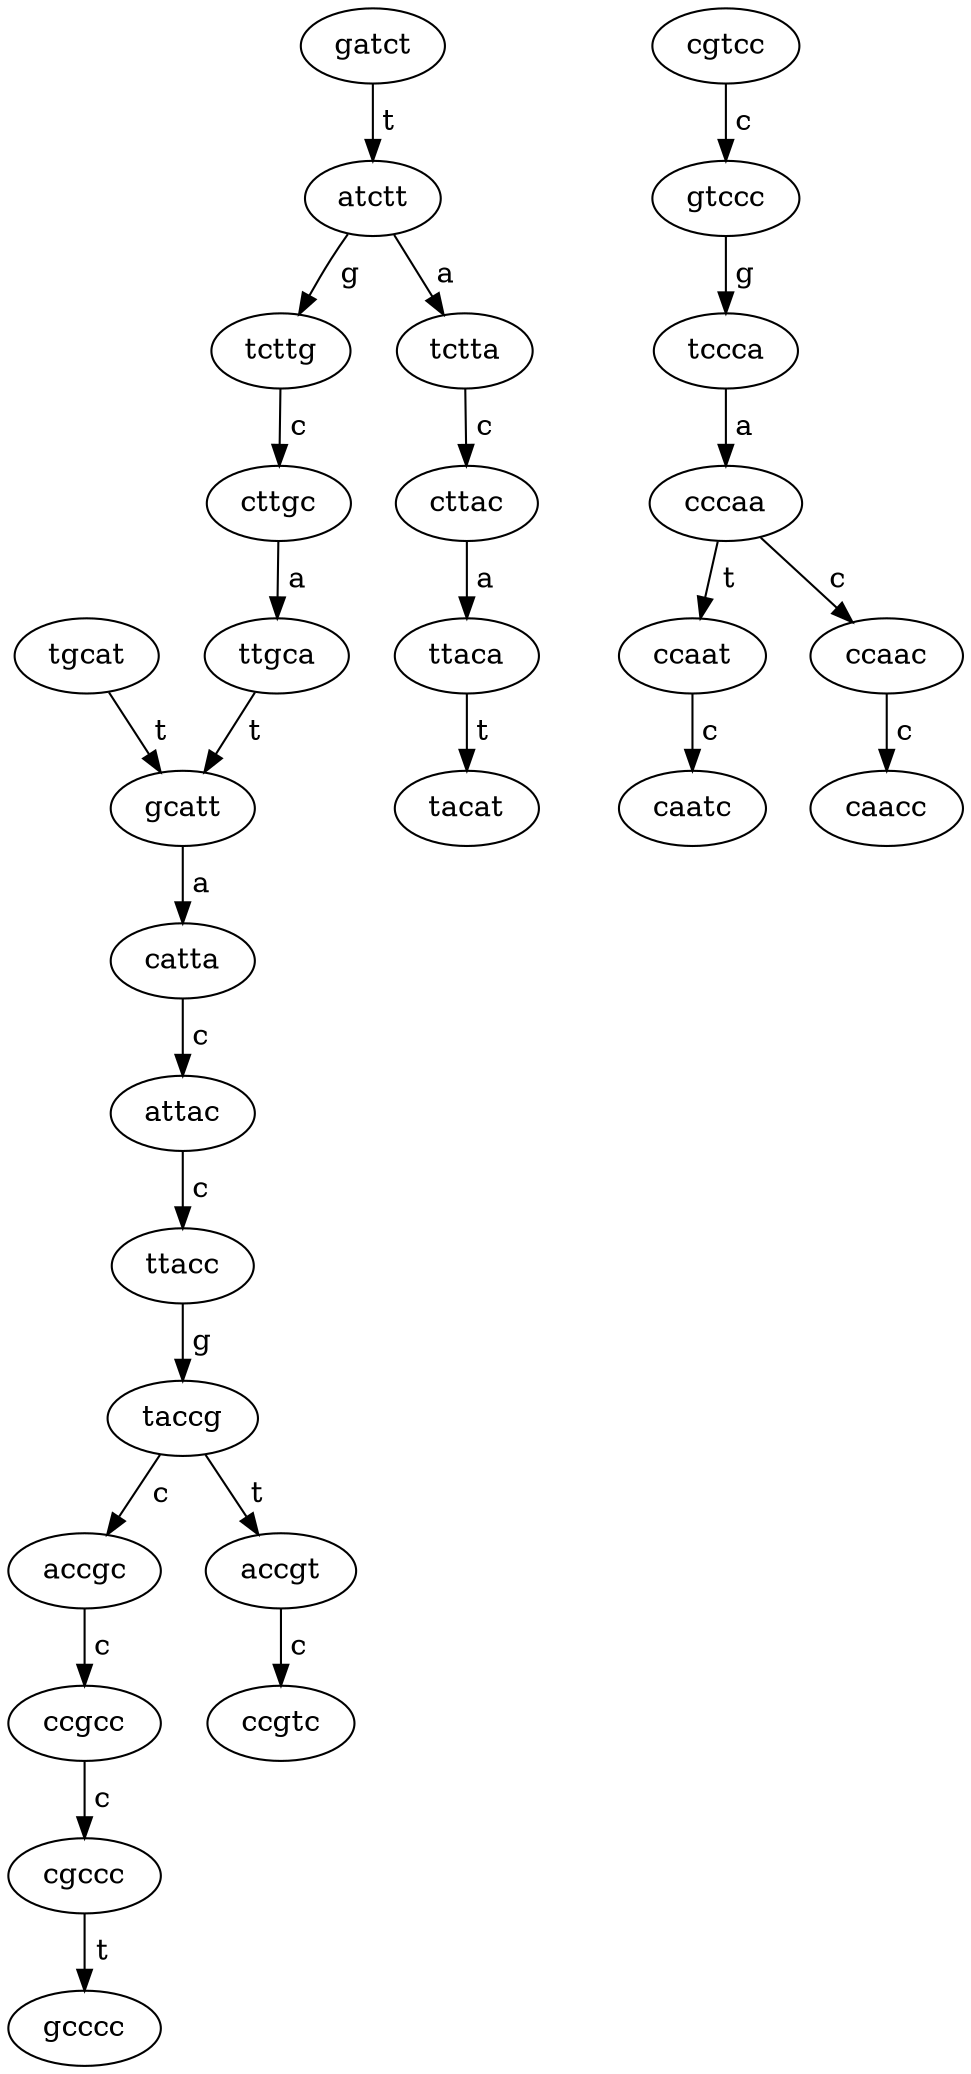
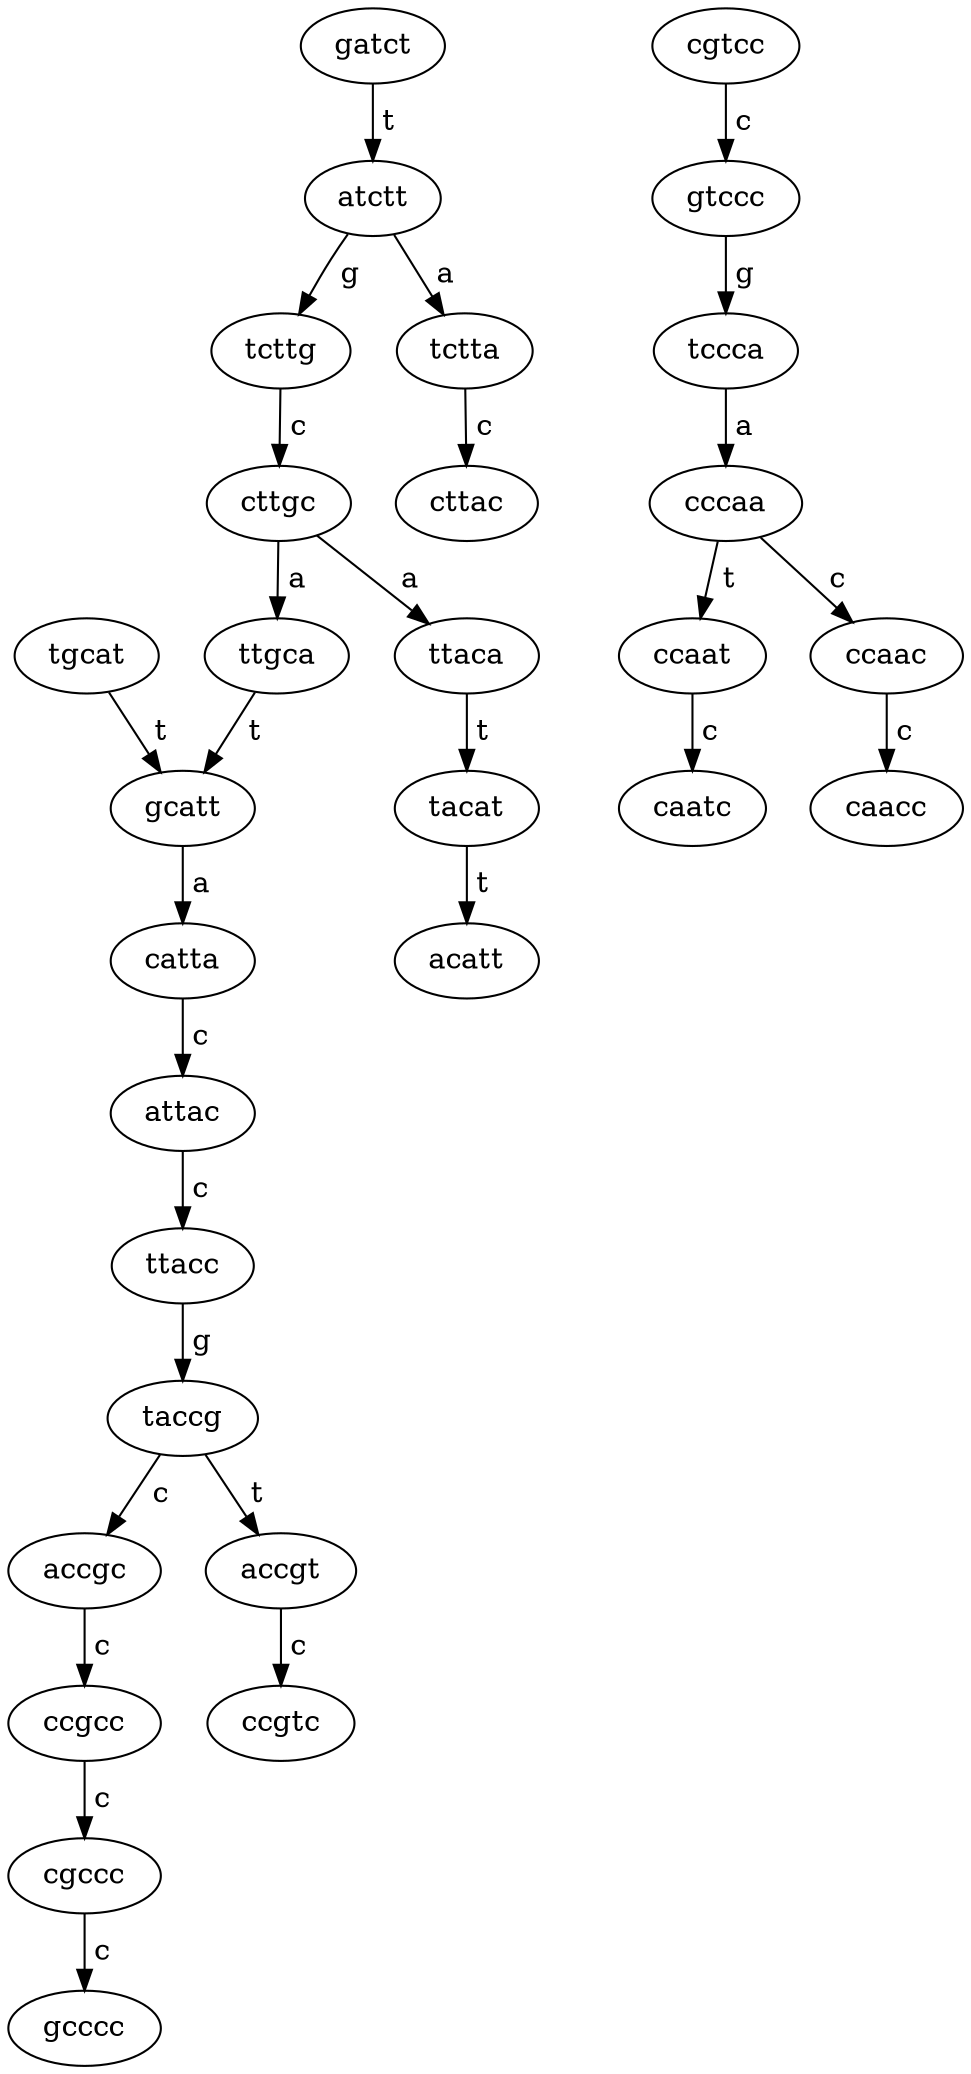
(467, 569) -> (364, 573)
none -> (467, 961)
(98, 1952) -> (98, 1952)
